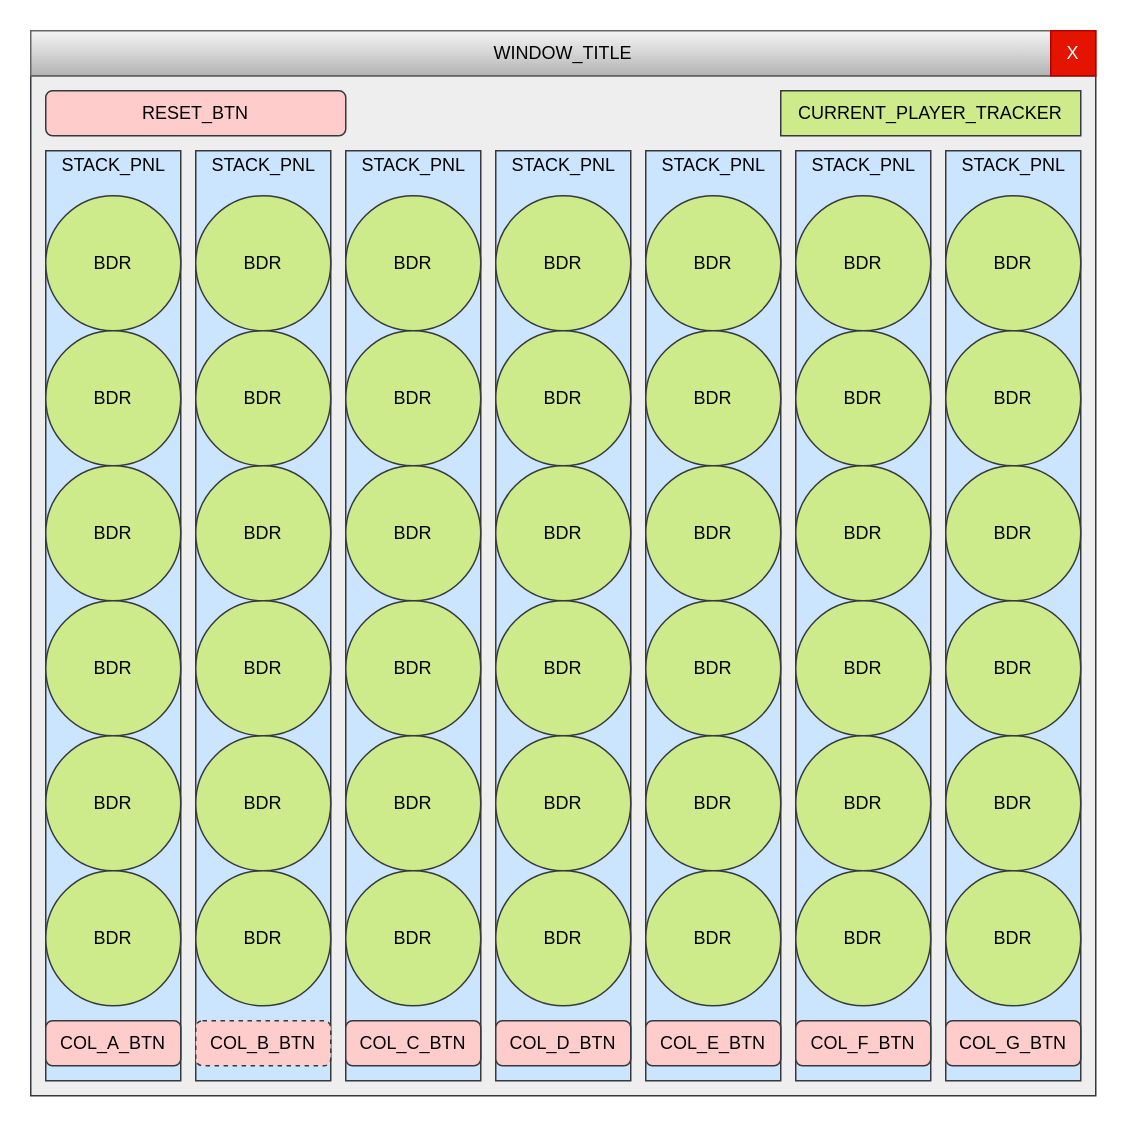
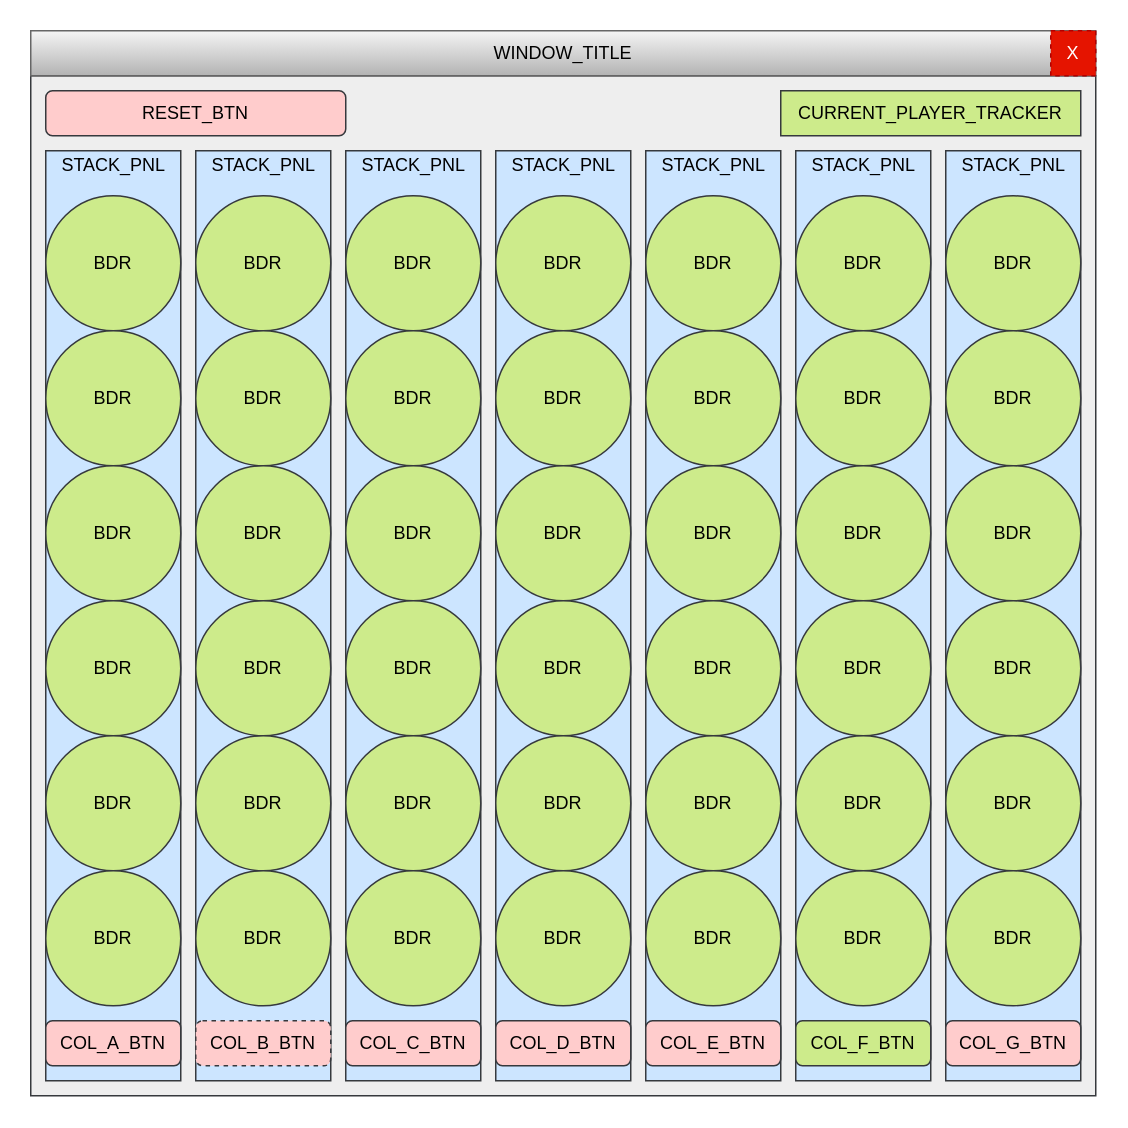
(1073, 53) -> (1073, 53)
(863, 1043) -> (863, 1043)
